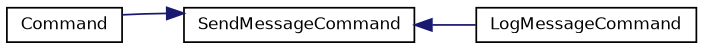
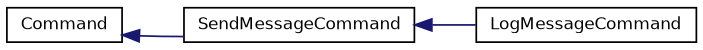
(144, 14) -> (162, 36)
